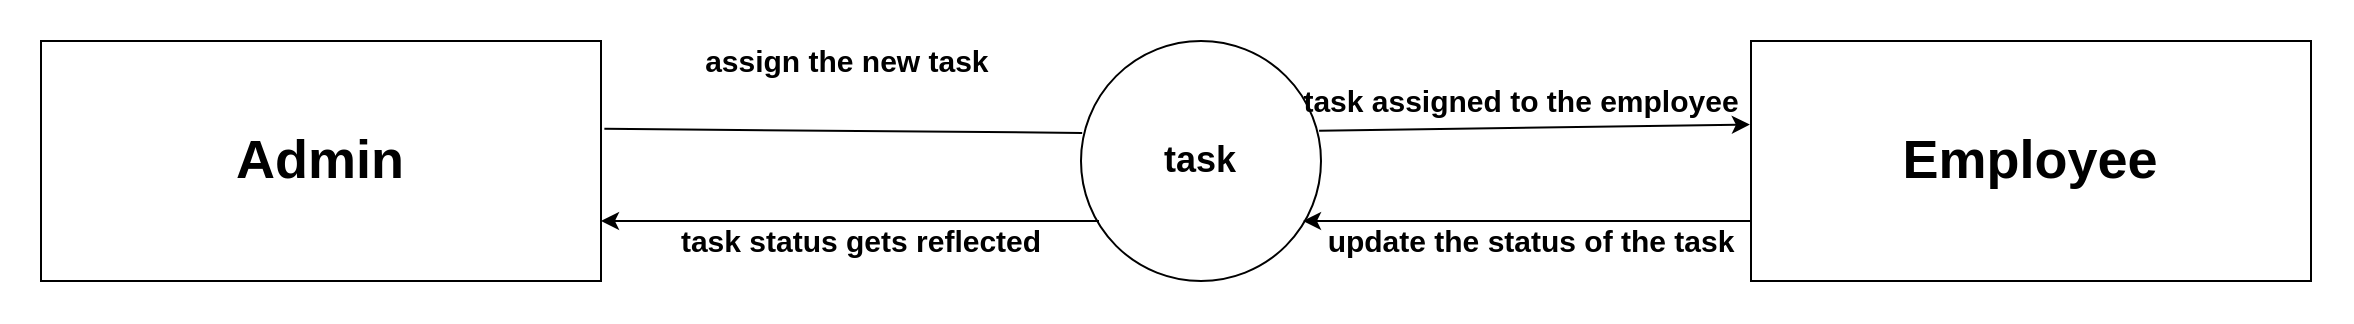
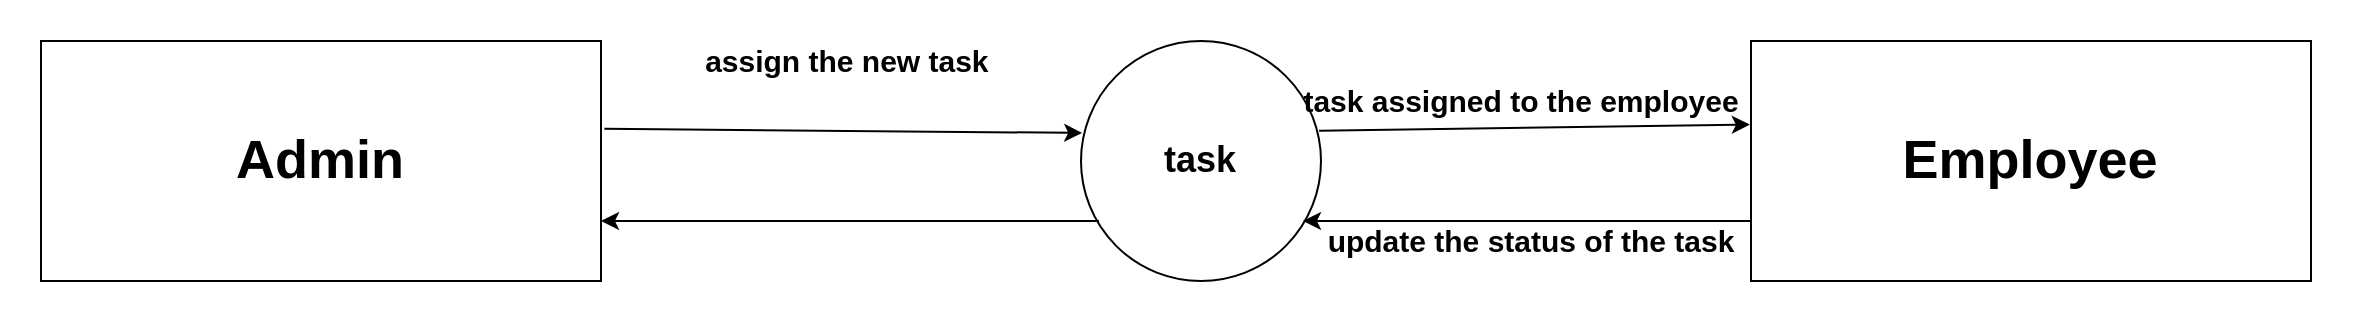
(1073, 133) -> (1067, 133)
(861, 241) -> none
